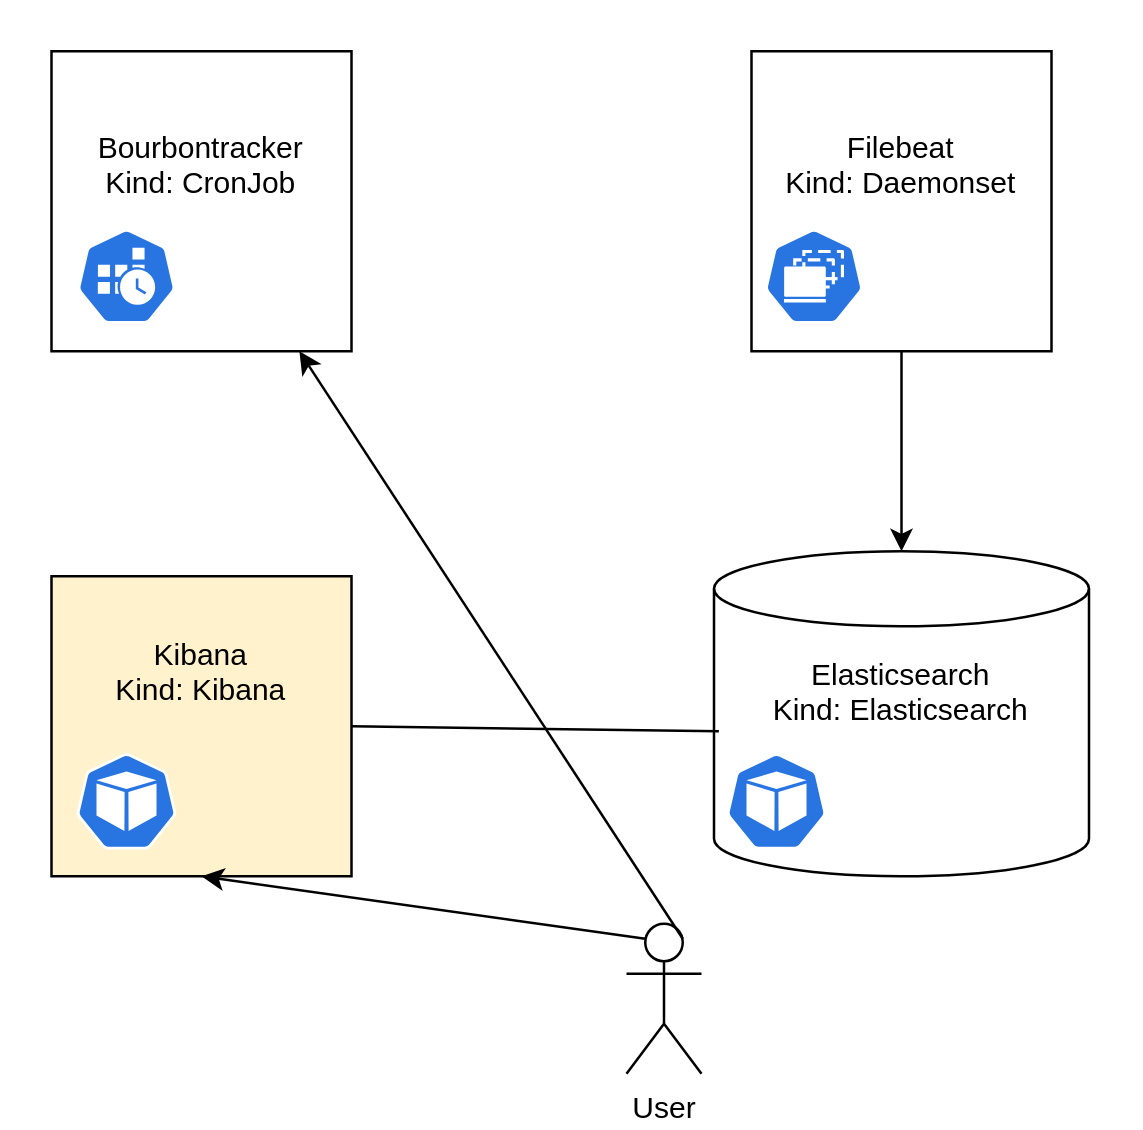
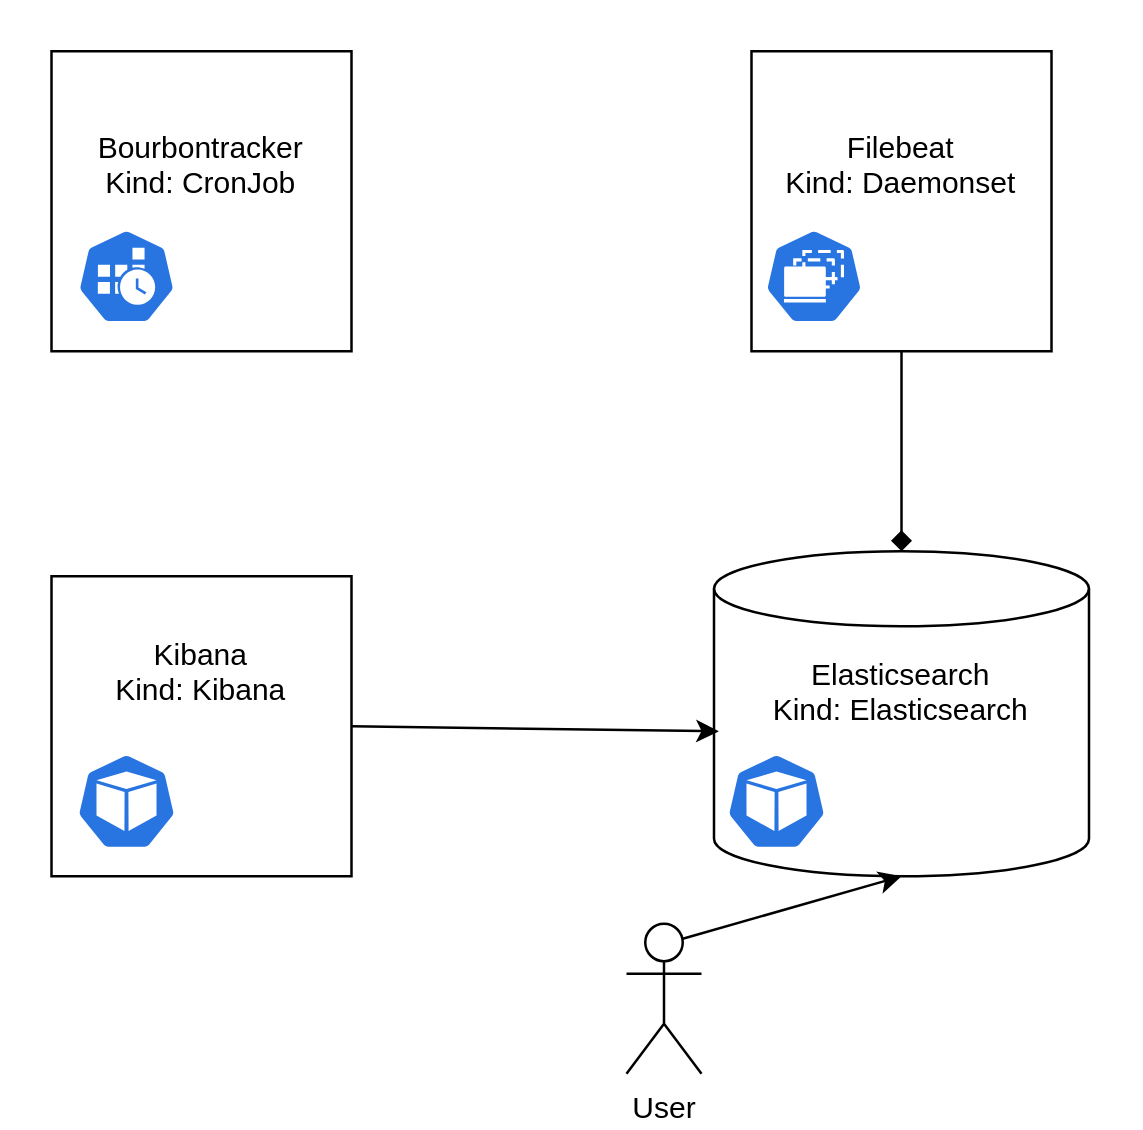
(901, 532) -> (901, 531)
(425, 545) -> (784, 910)
(201, 726) -> (201, 726)
(708, 731) -> (700, 731)
(431, 909) -> none
